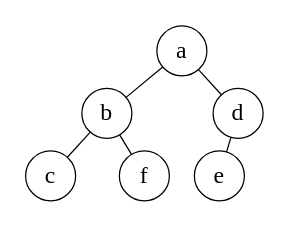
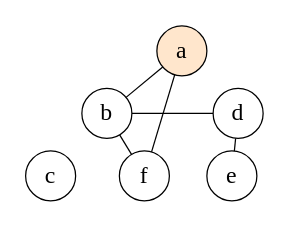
(182, 51) -> (182, 51)
(210, 82) -> (164, 111)
(79, 144) -> (172, 113)
(219, 176) -> (232, 176)
